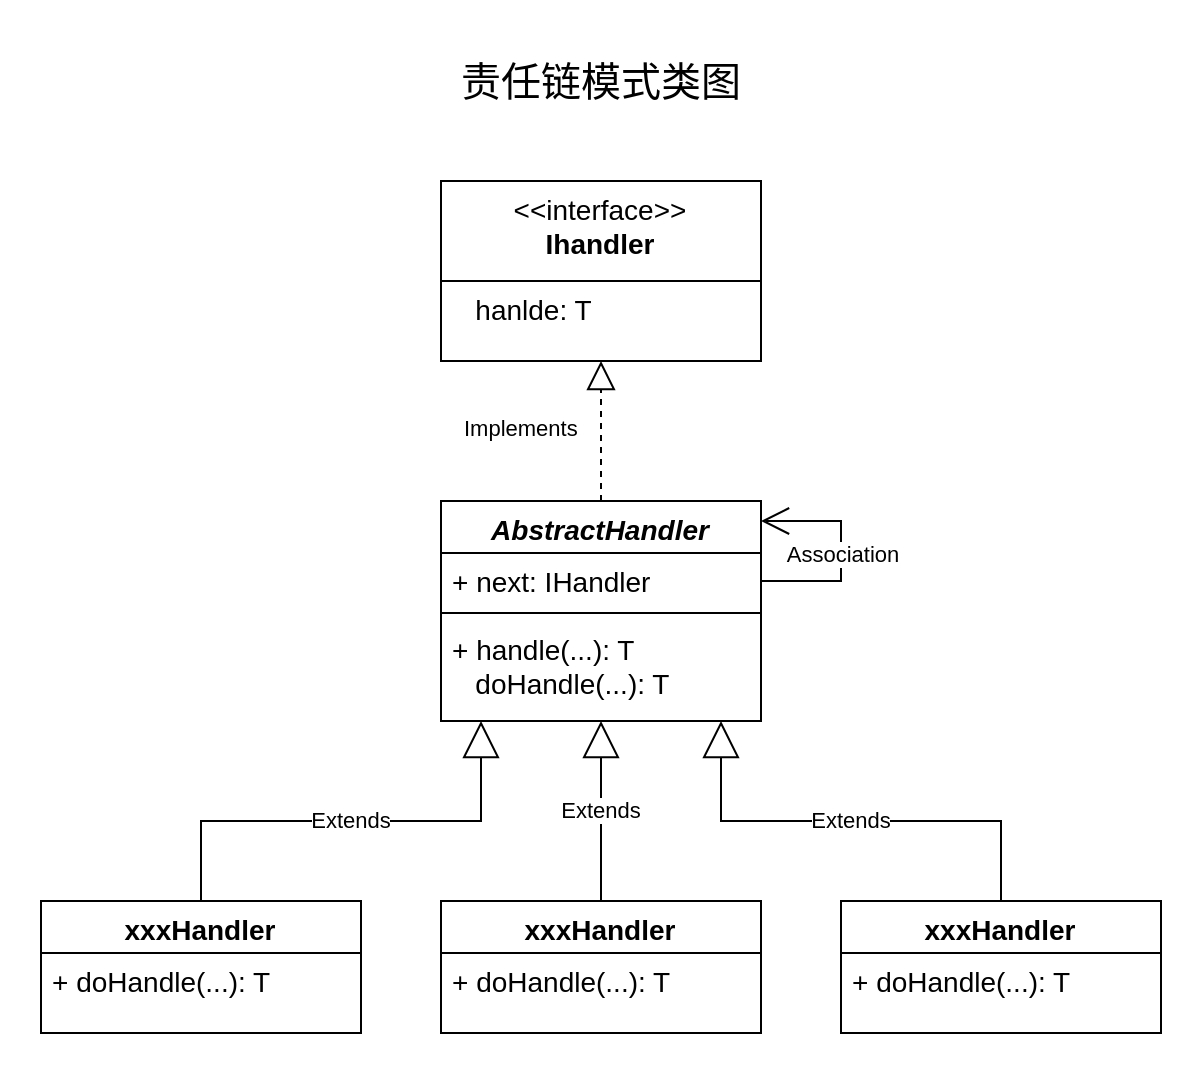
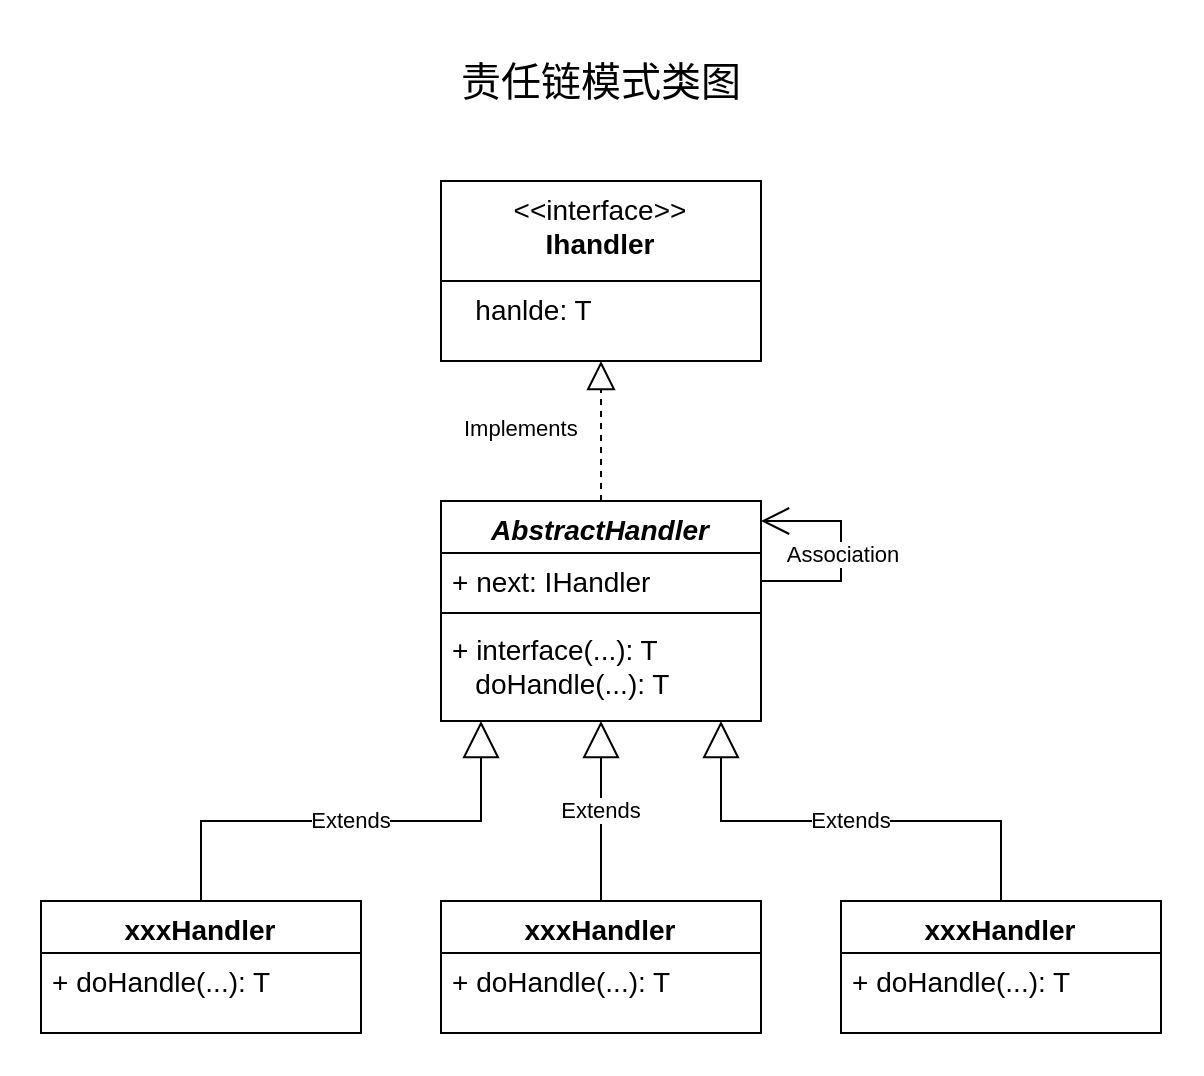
(557, 669) -> (576, 669)
